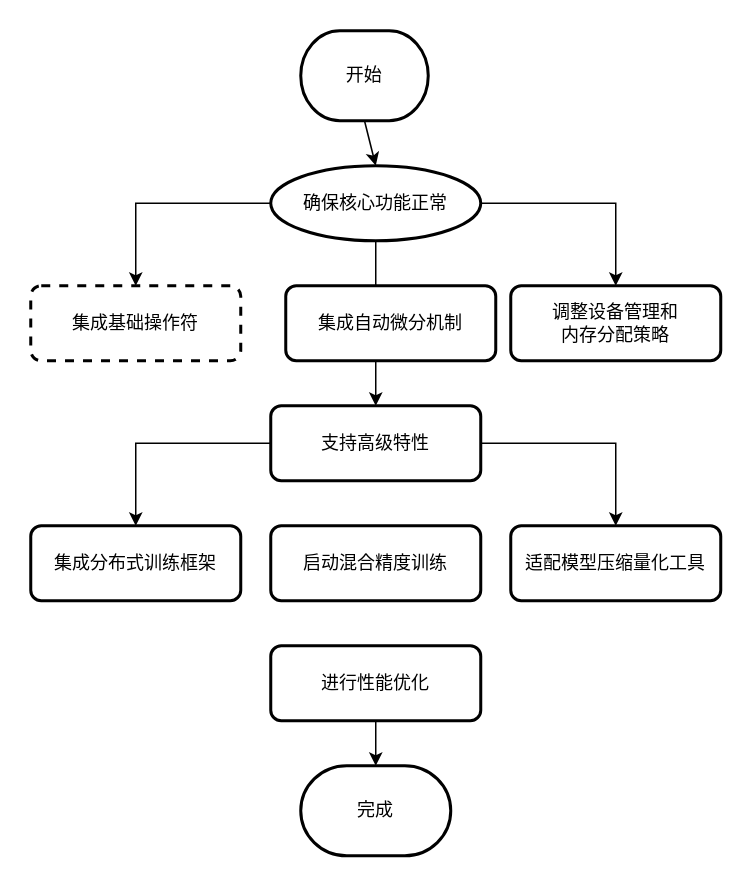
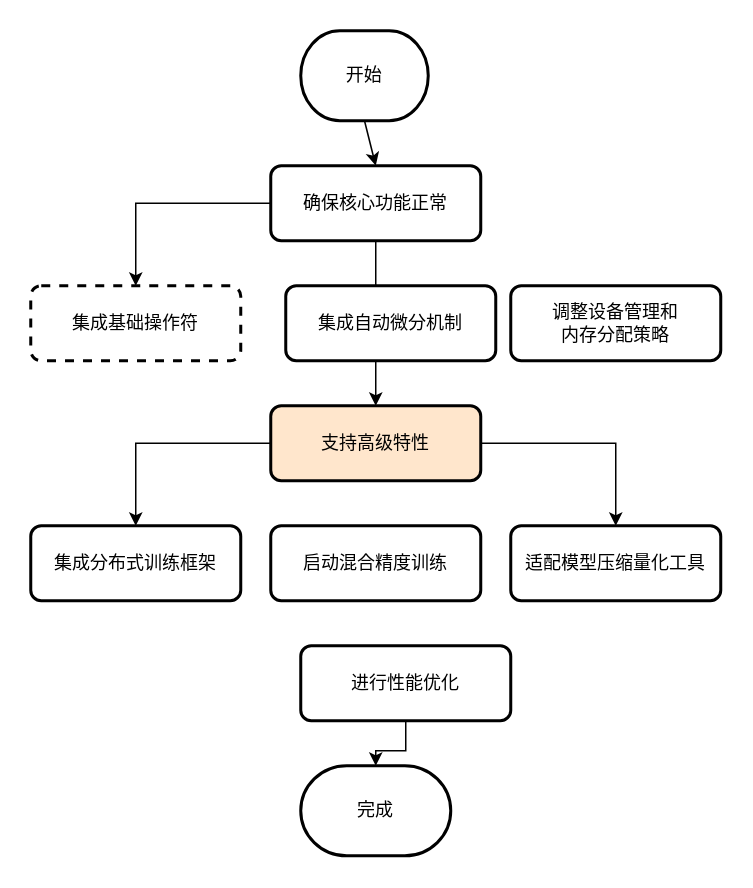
(376, 203) -> (376, 203)
(584, 203) -> none
(376, 443) -> (376, 443)
(376, 683) -> (406, 683)
